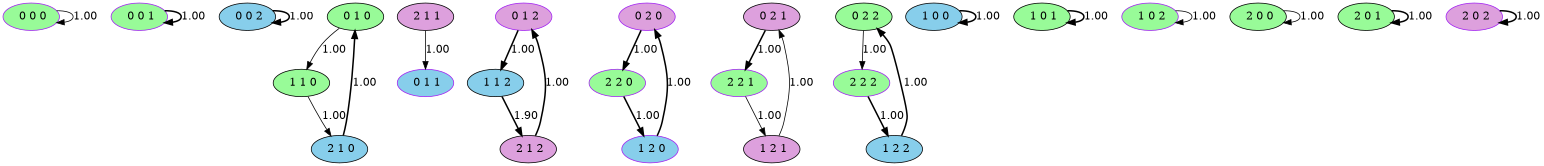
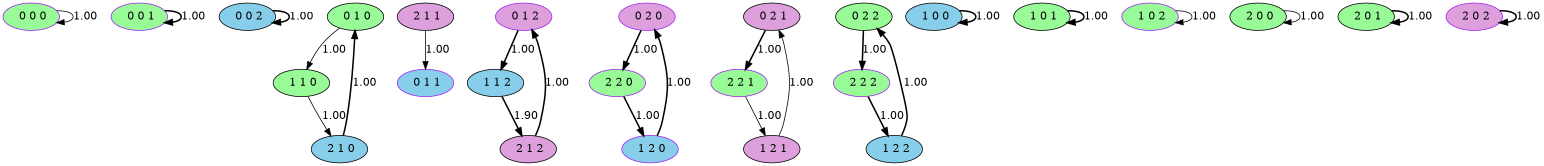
(863, 46) -> (863, 46)
